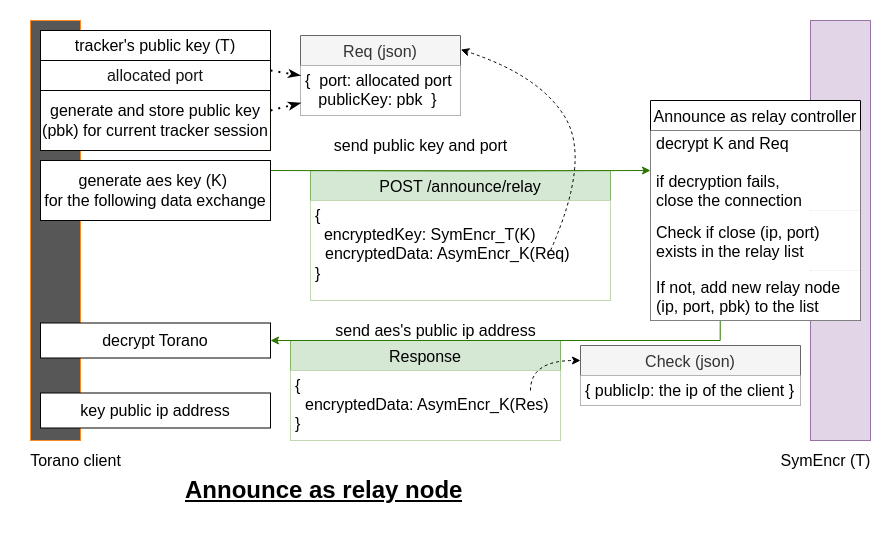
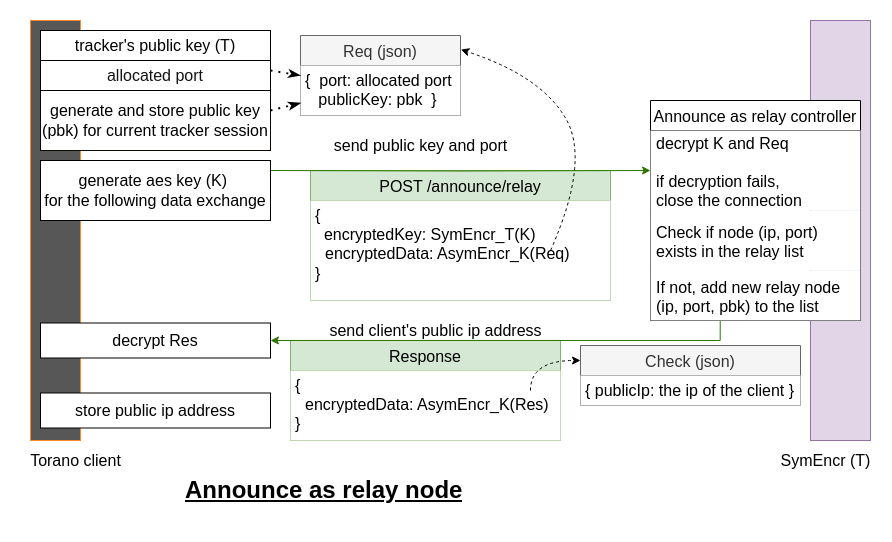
(751, 232) -> (749, 232)
(436, 331) -> (436, 331)
(156, 341) -> (156, 341)
(156, 411) -> (156, 411)
